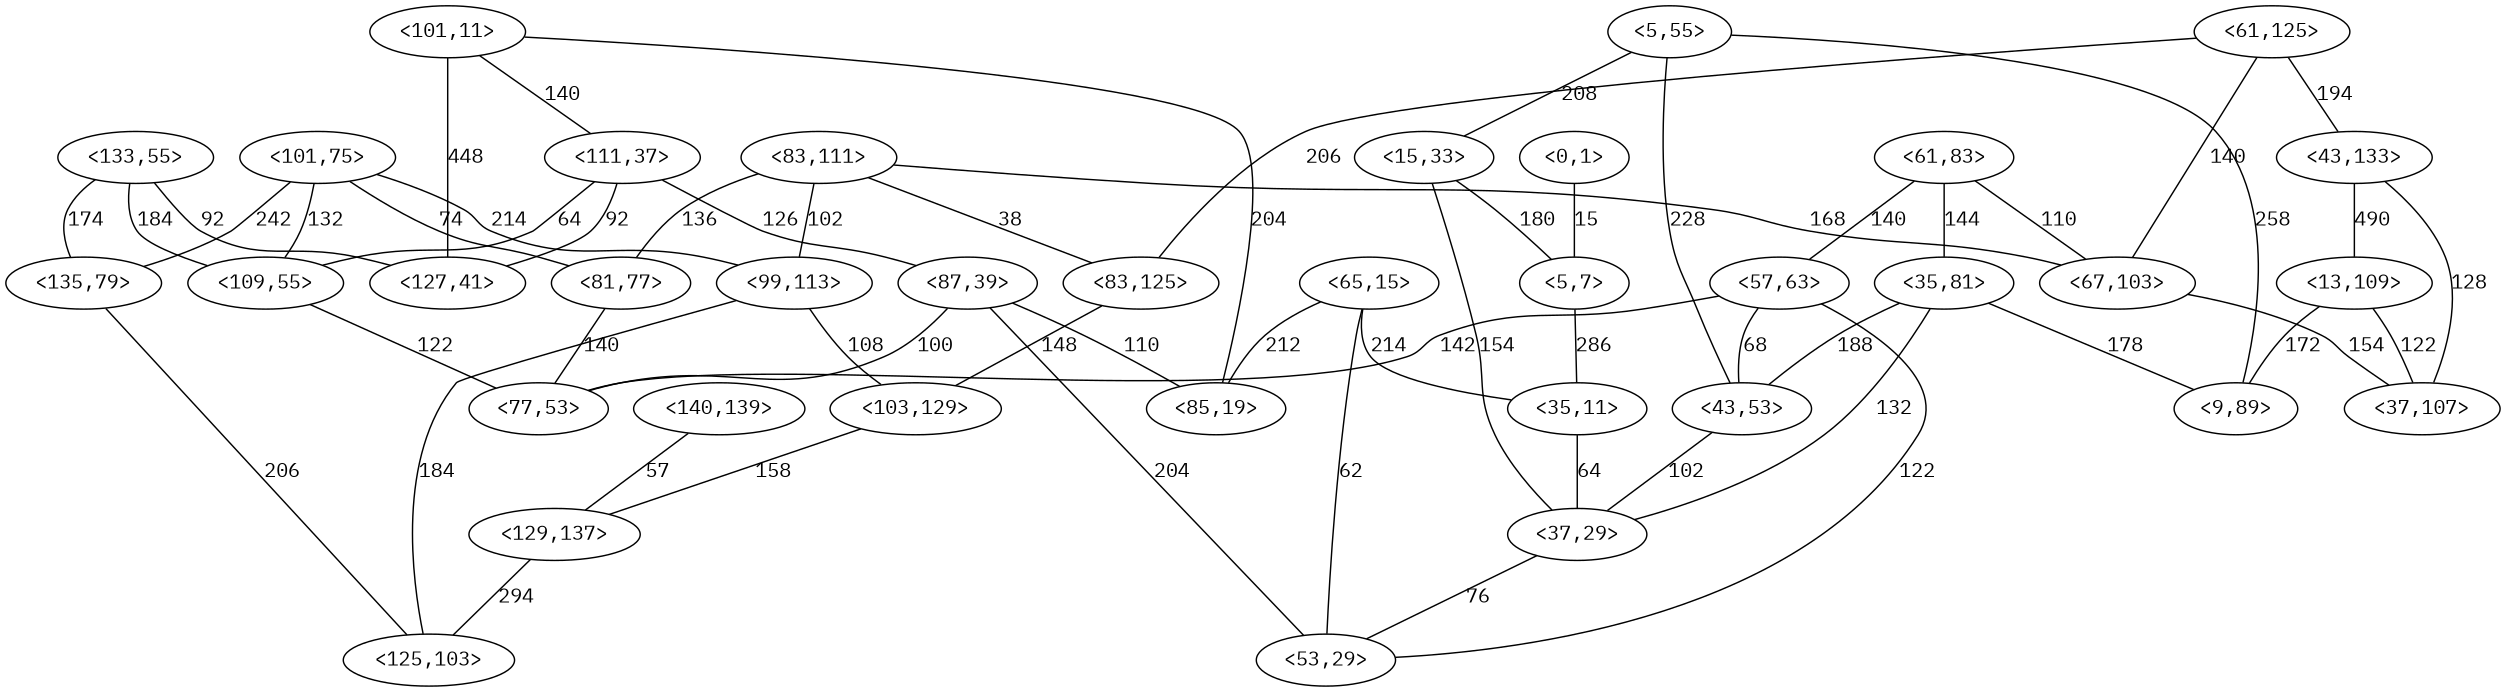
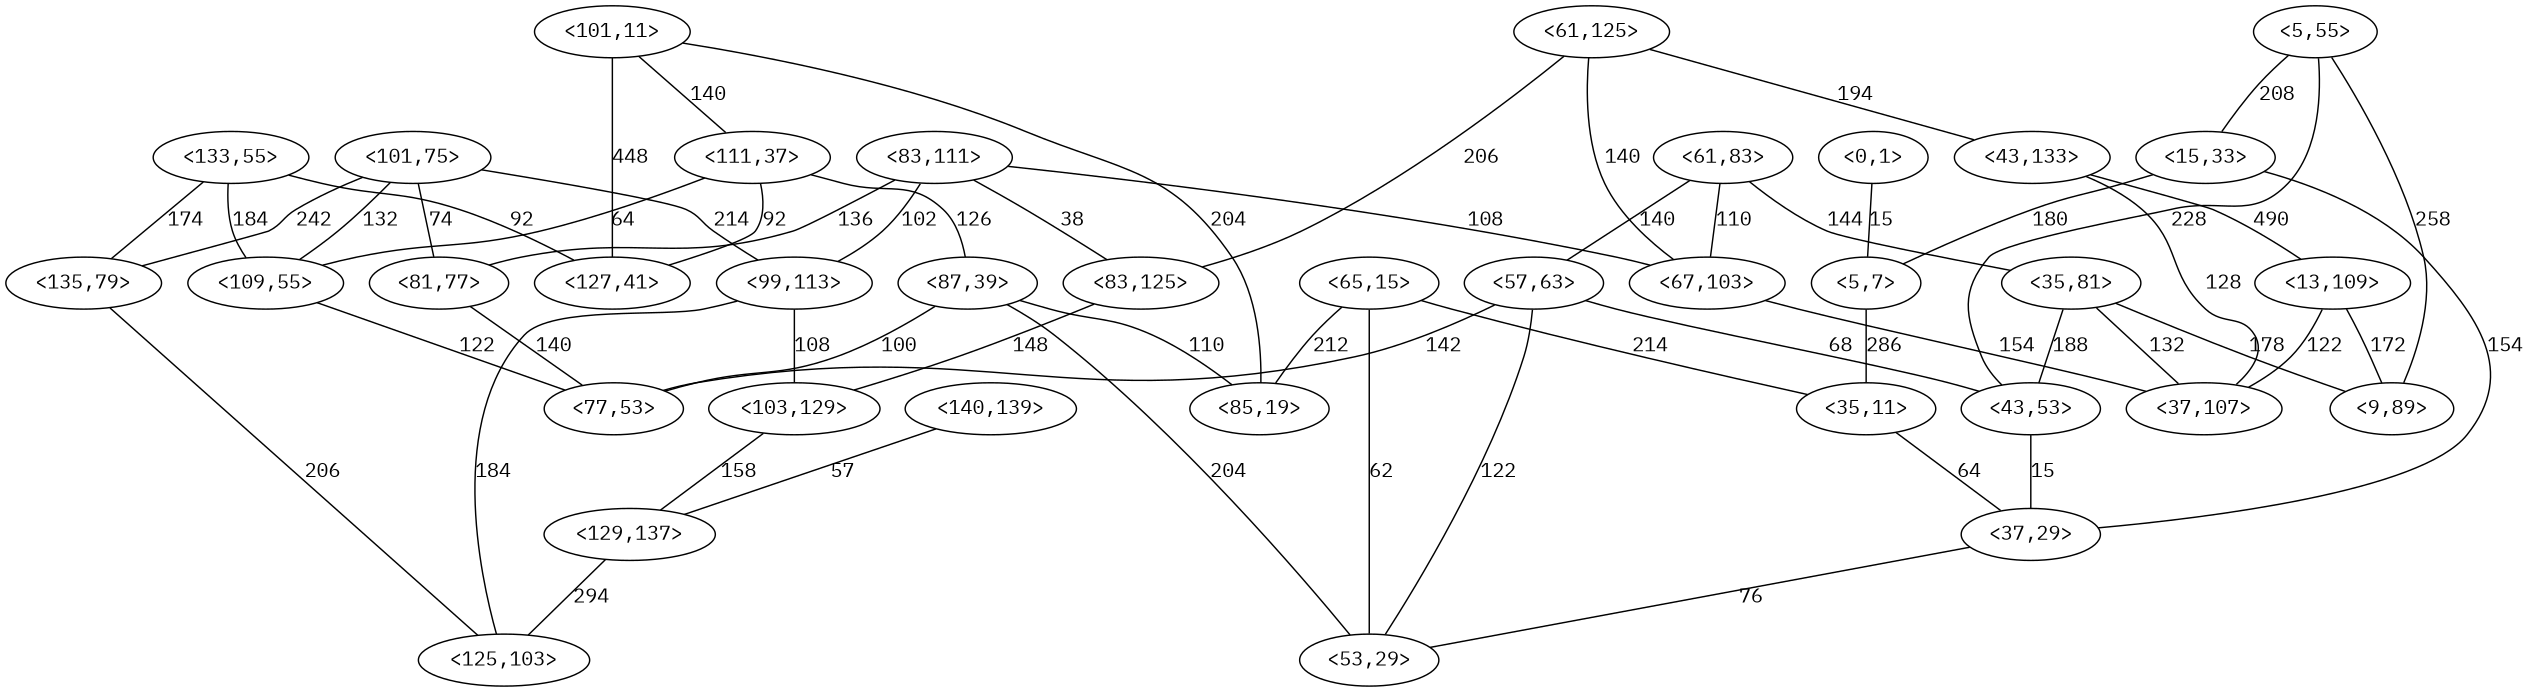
(1828, 220) -> (1485, 220)
(1806, 447) -> (2137, 346)
(1686, 472) -> (2043, 472)
